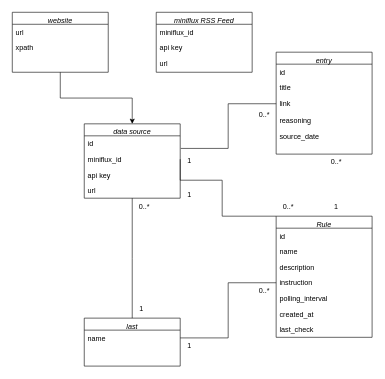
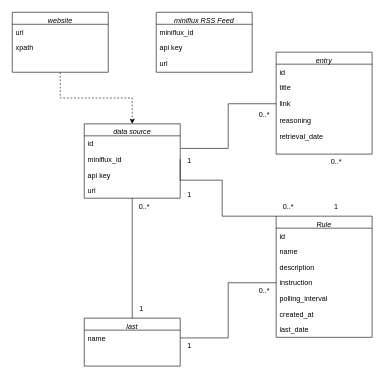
(95, 98) -> (95, 98)
(302, 137) -> (306, 137)
(299, 330) -> (297, 330)
